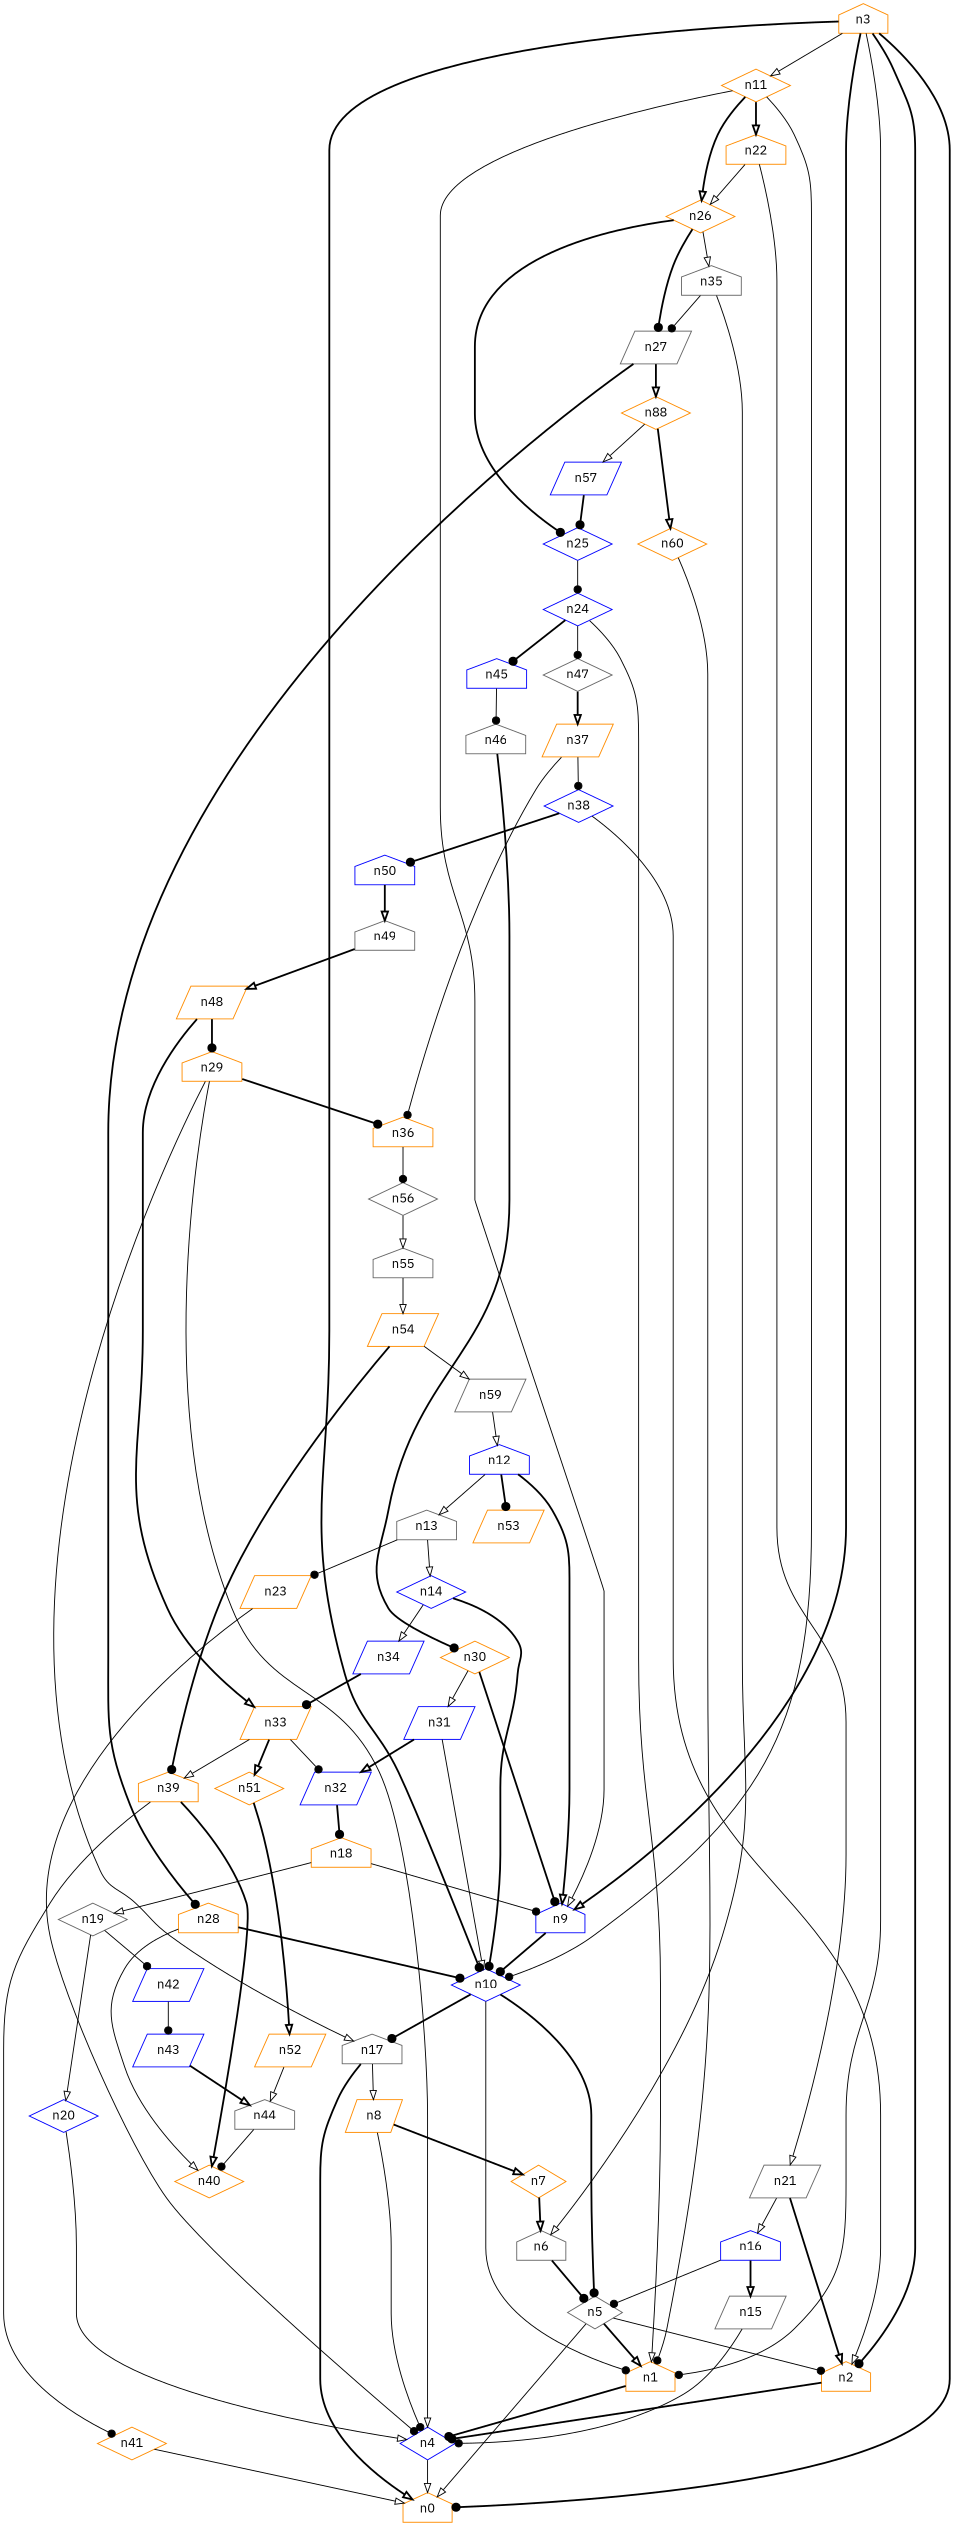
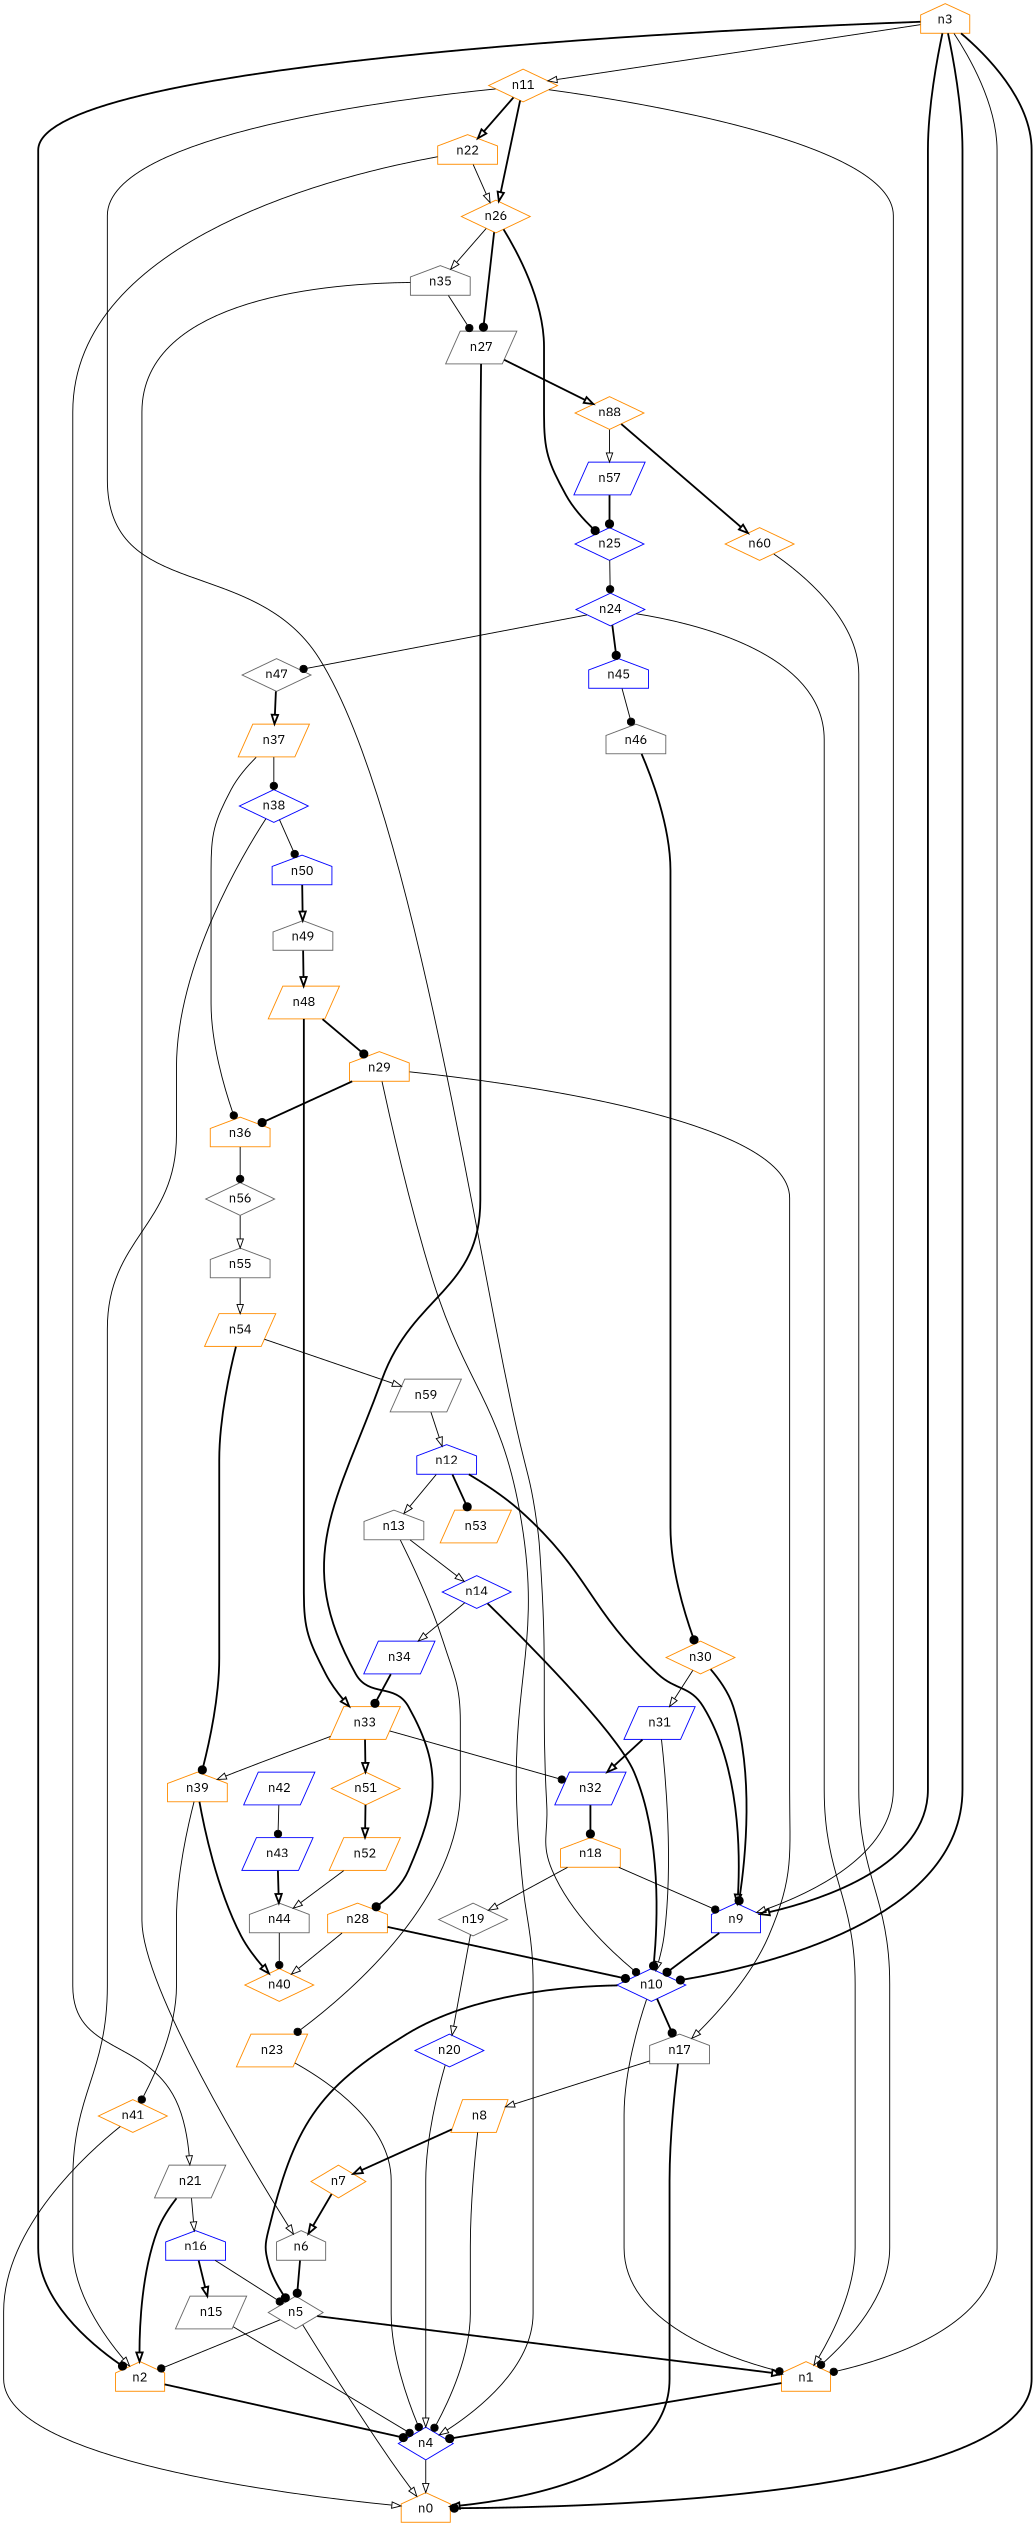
(487, 837) -> (286, 835)
(124, 1947) -> none
